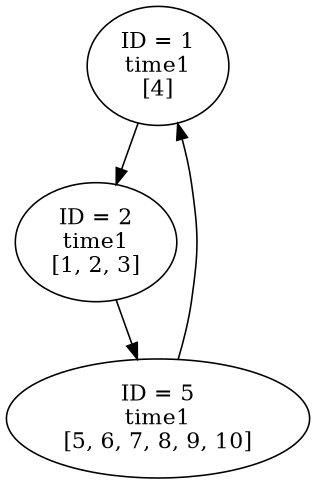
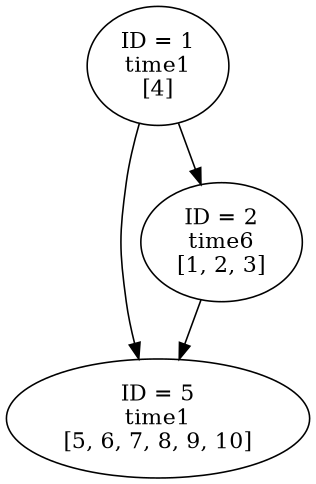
(96, 242) -> (222, 242)
(197, 249) -> (121, 233)
